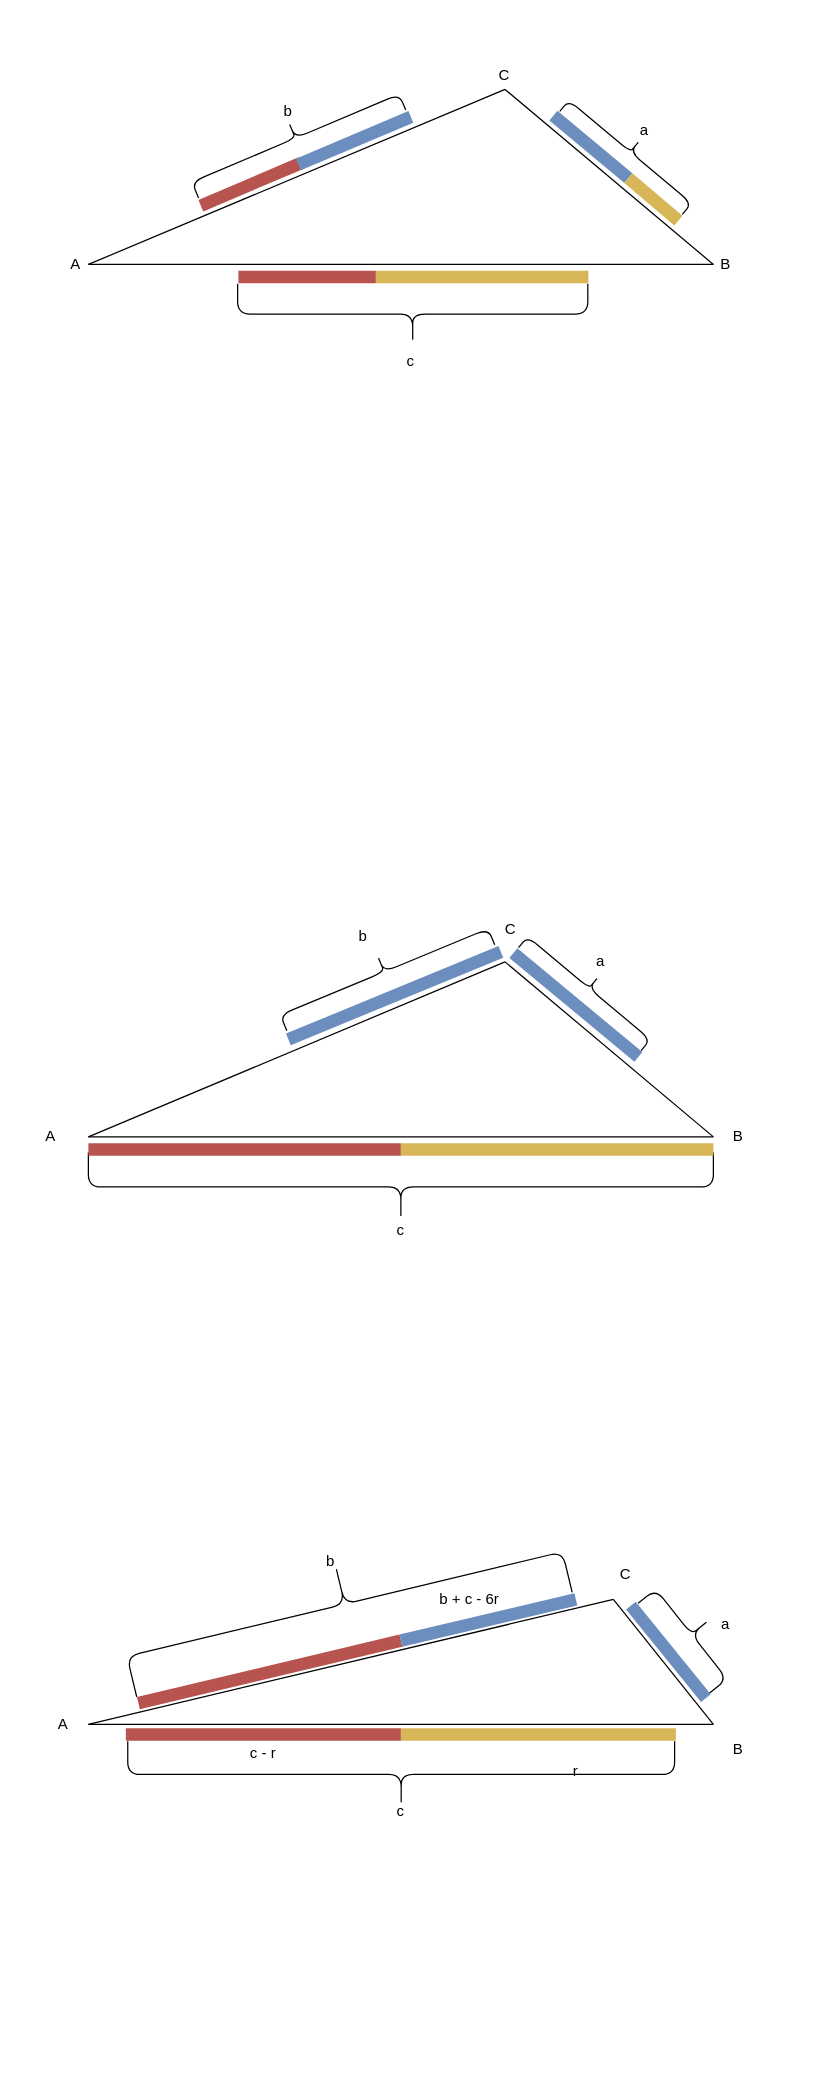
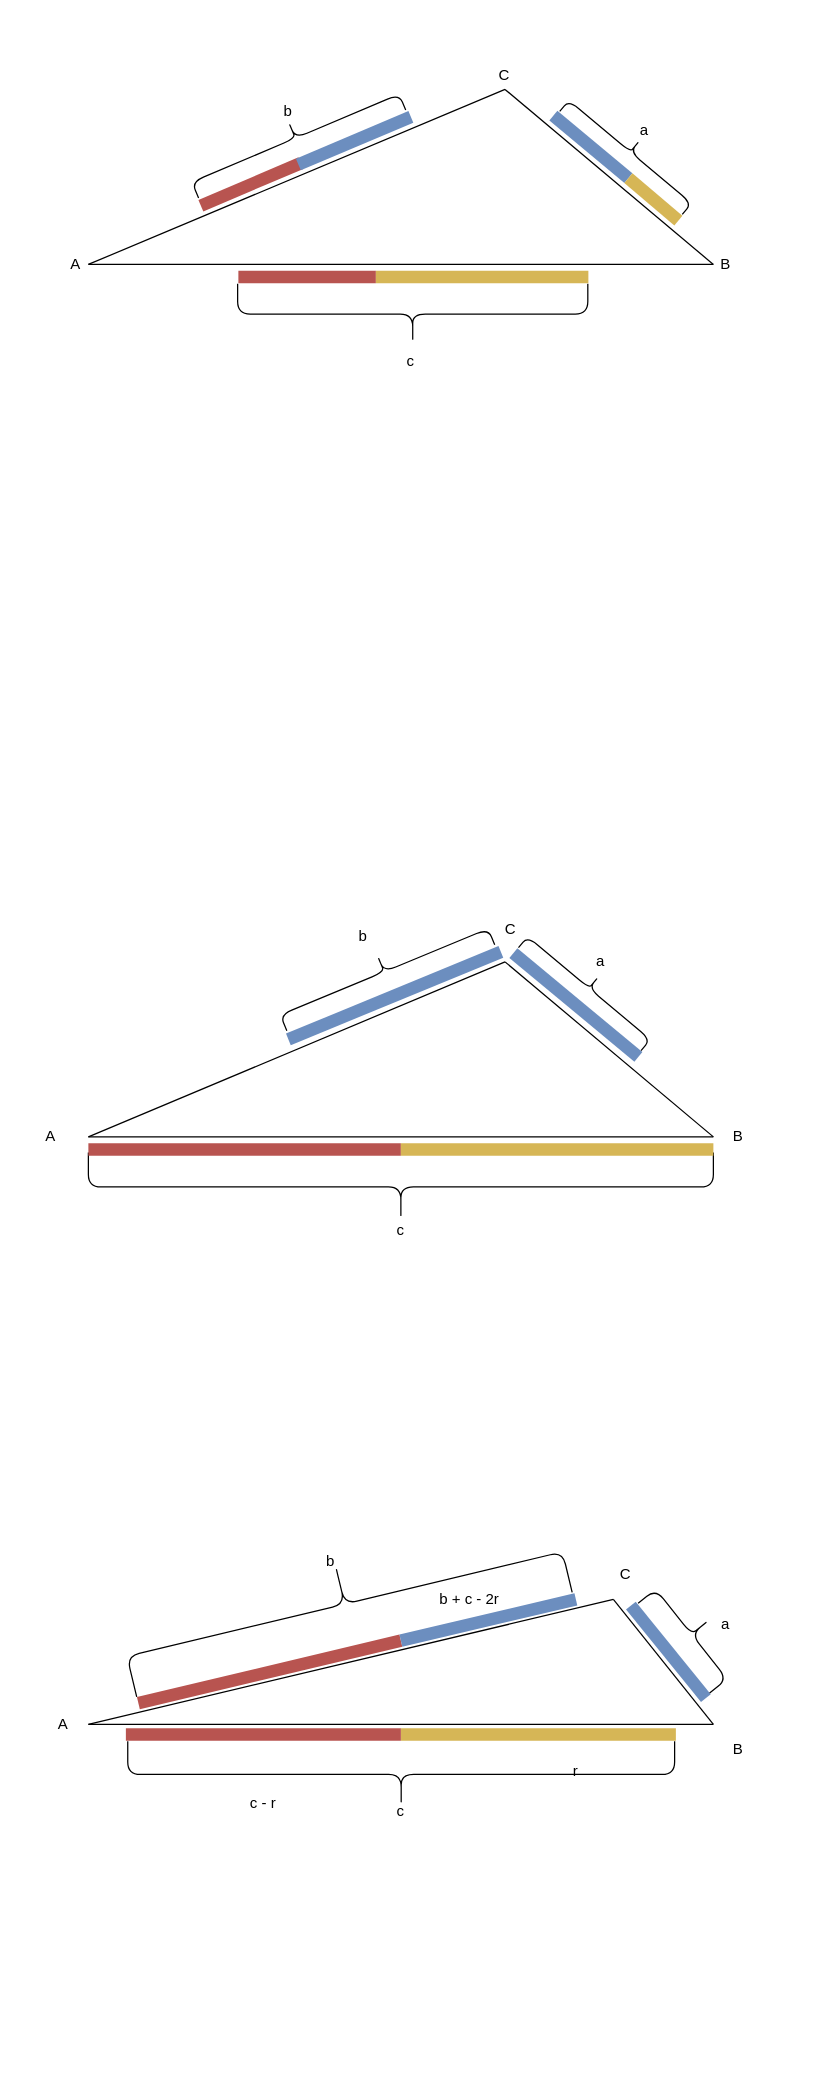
(469, 1599) -> (469, 1599)
(263, 1753) -> (263, 1803)
